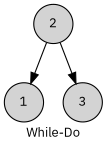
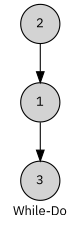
(66, 58) -> (40, 136)
